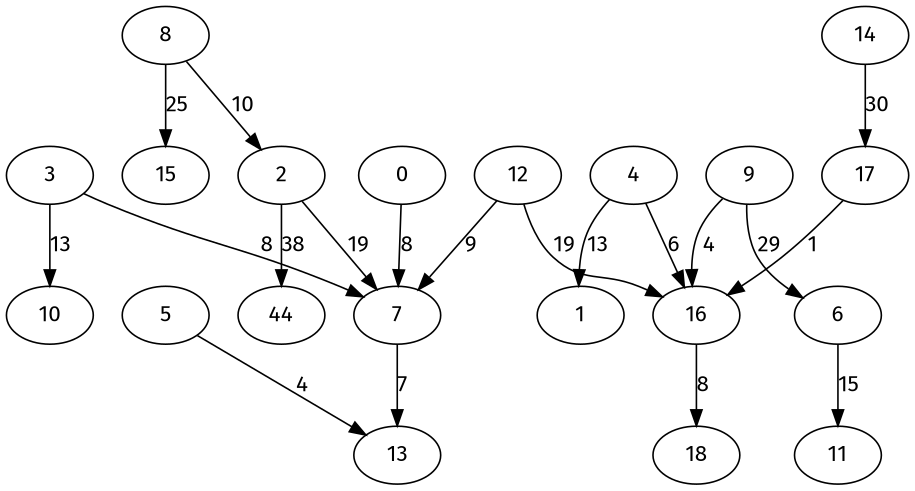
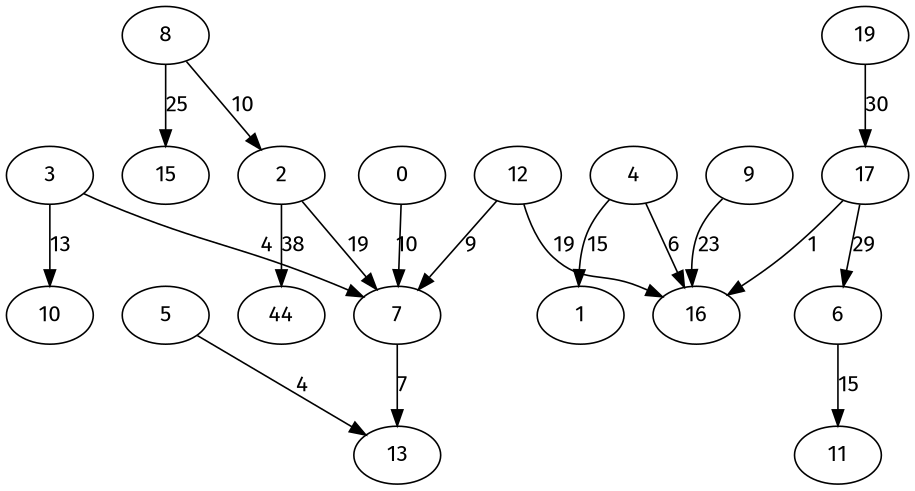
(865, 35) -> (865, 35)
(267, 245) -> (267, 245)
(407, 245) -> (407, 245)
(597, 245) -> (597, 245)
(709, 245) -> (709, 245)
(755, 253) -> (853, 237)
(696, 455) -> none
